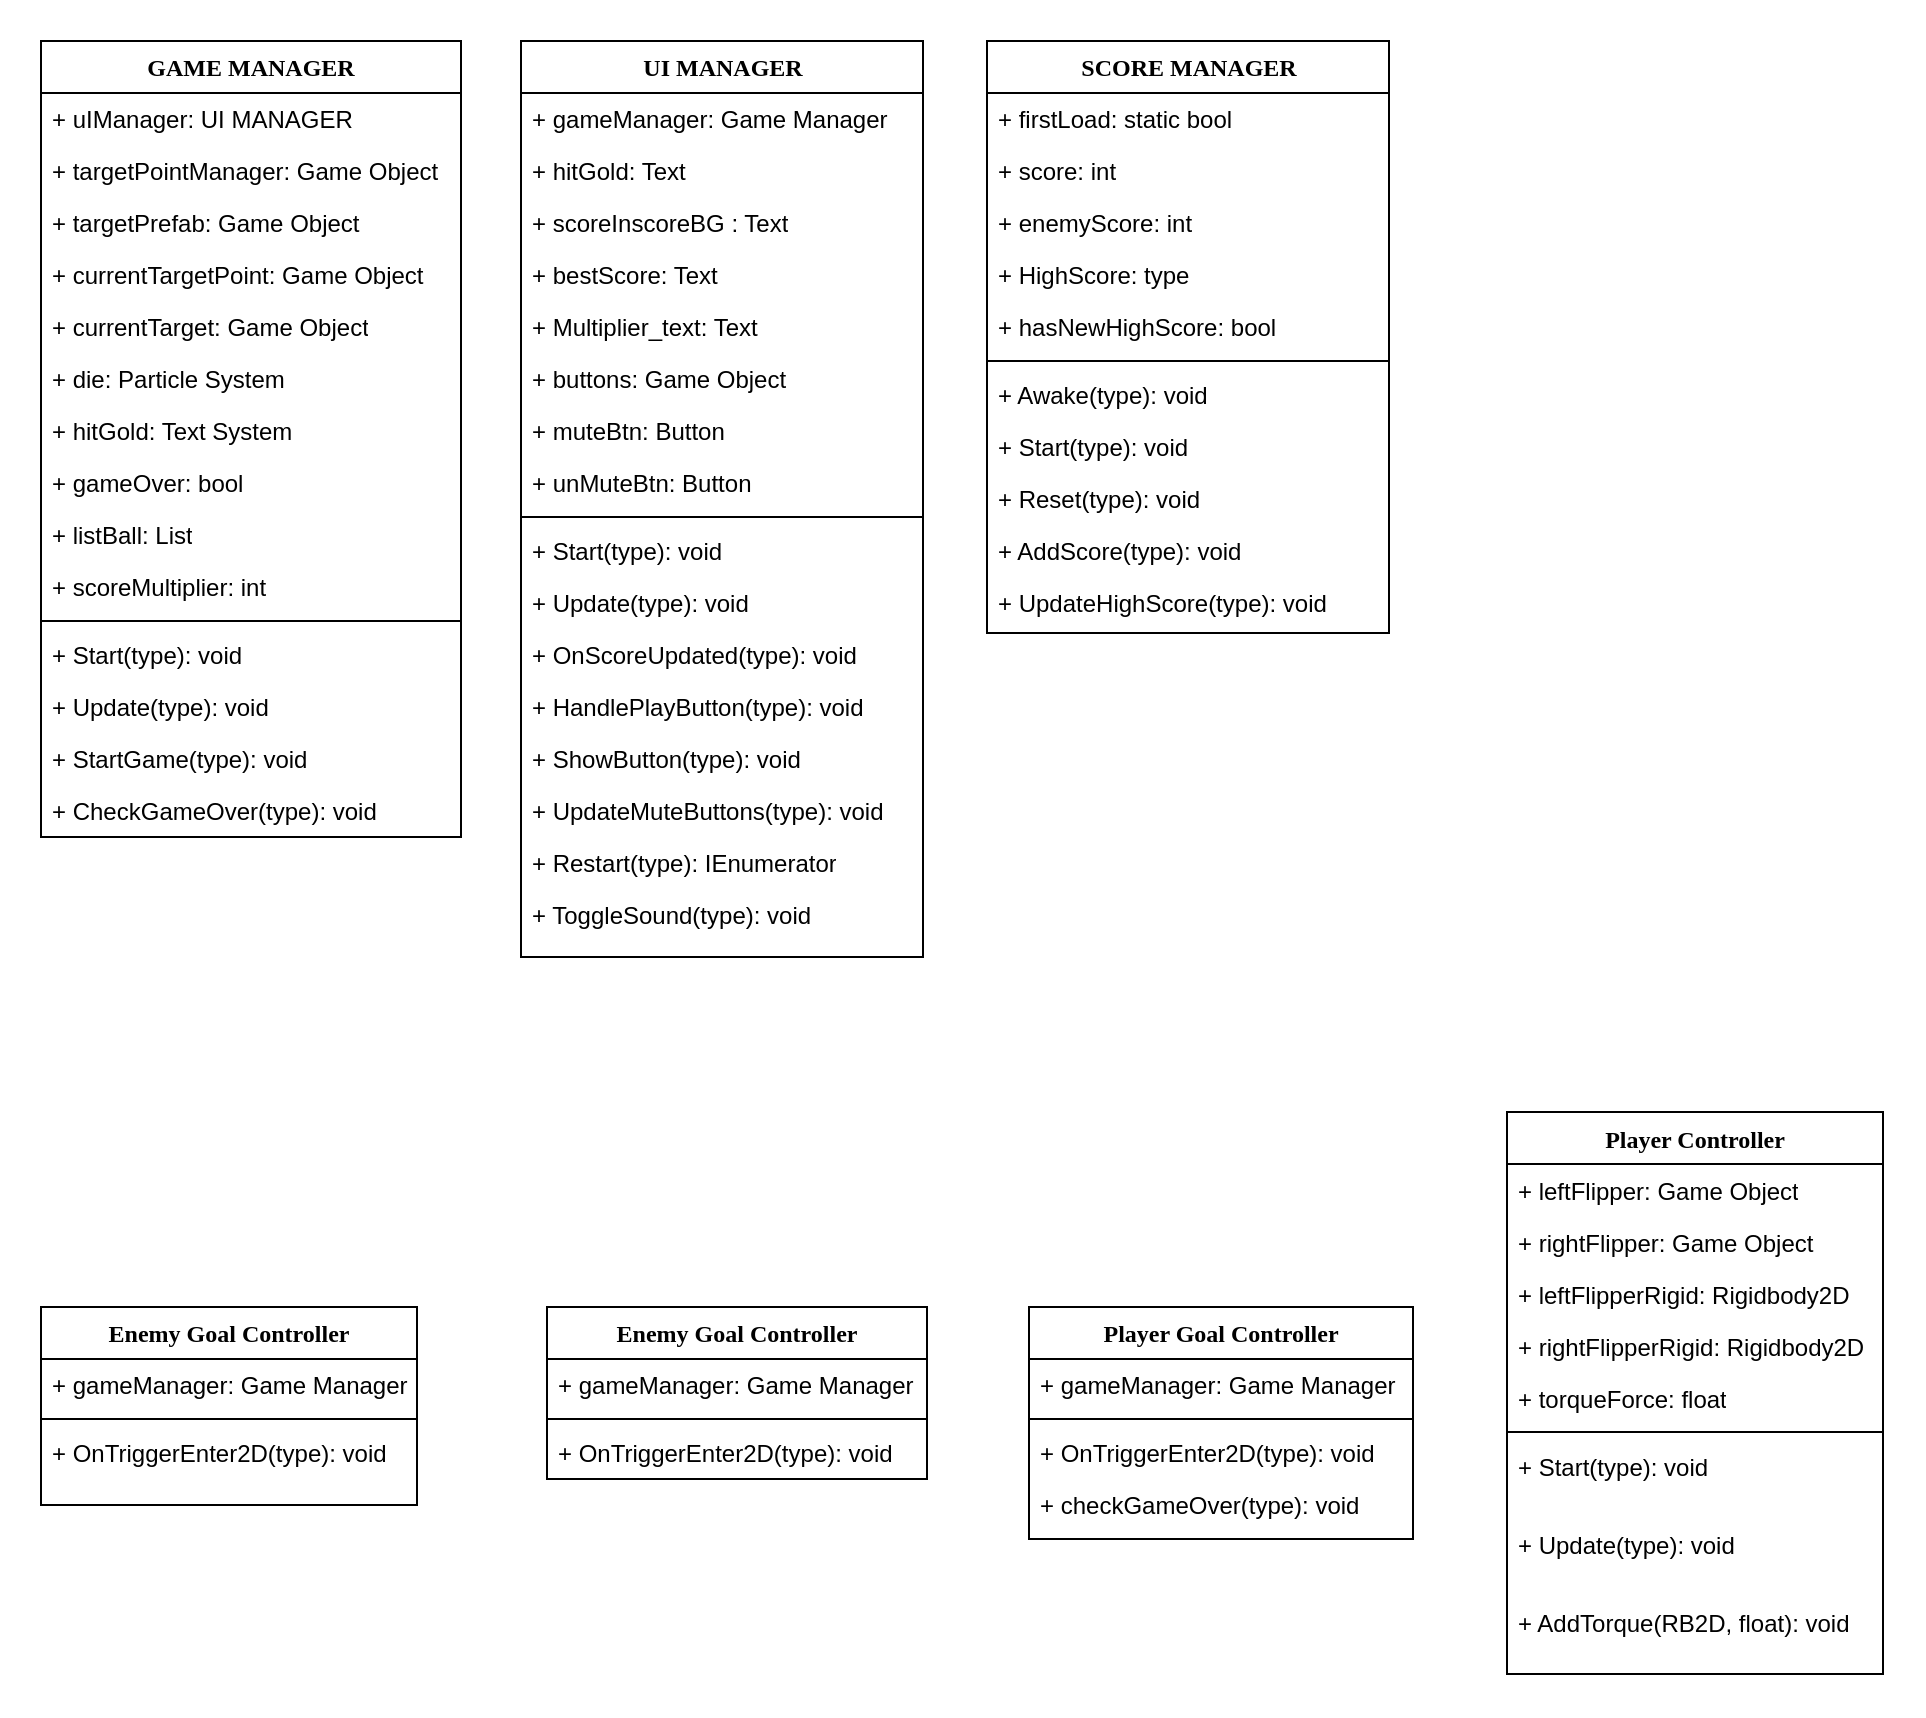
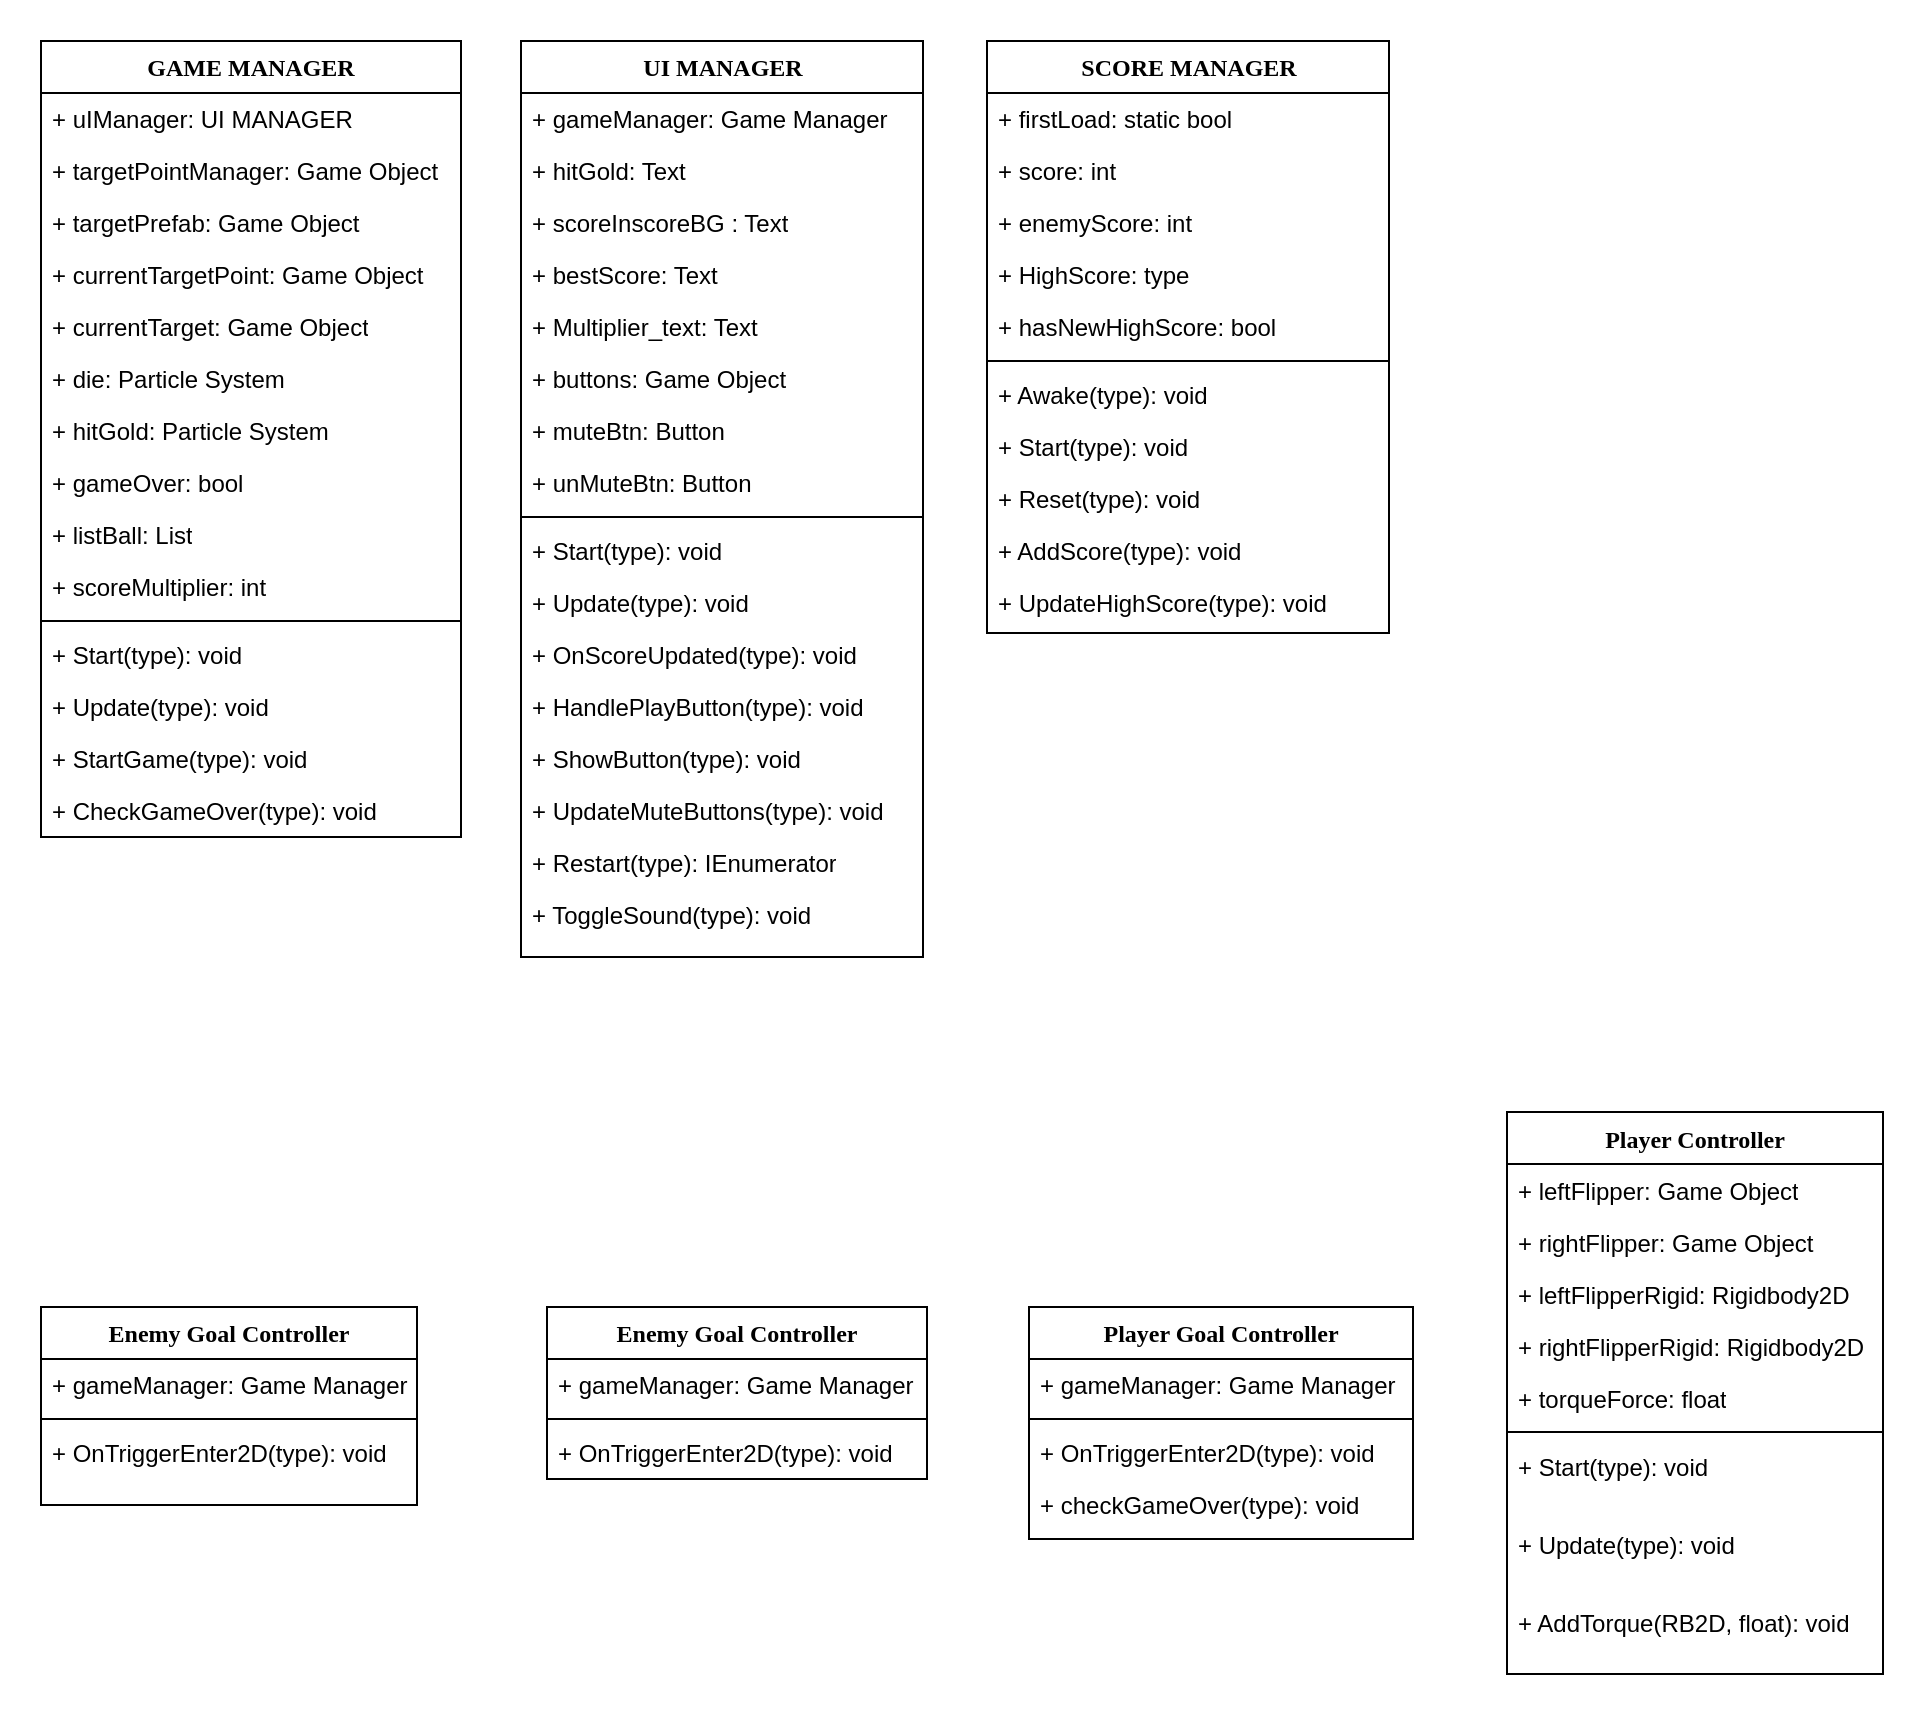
(182, 433) -> (203, 433)
